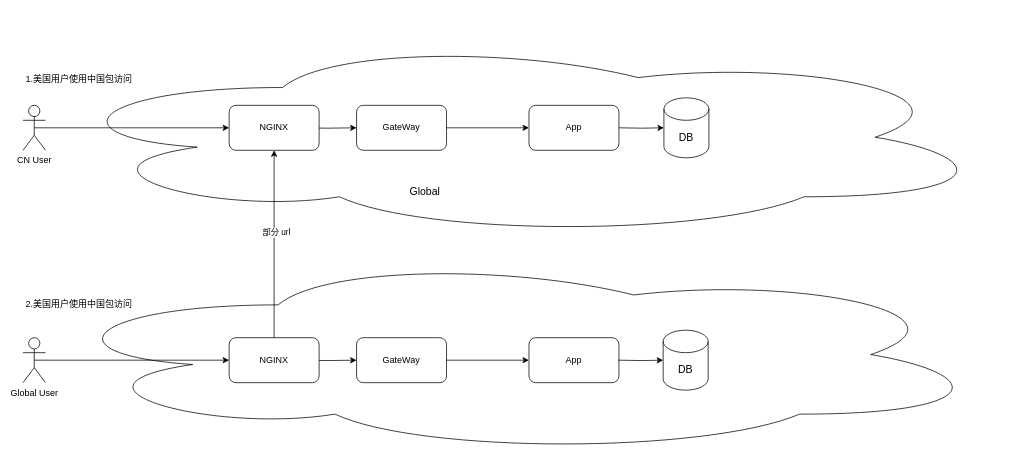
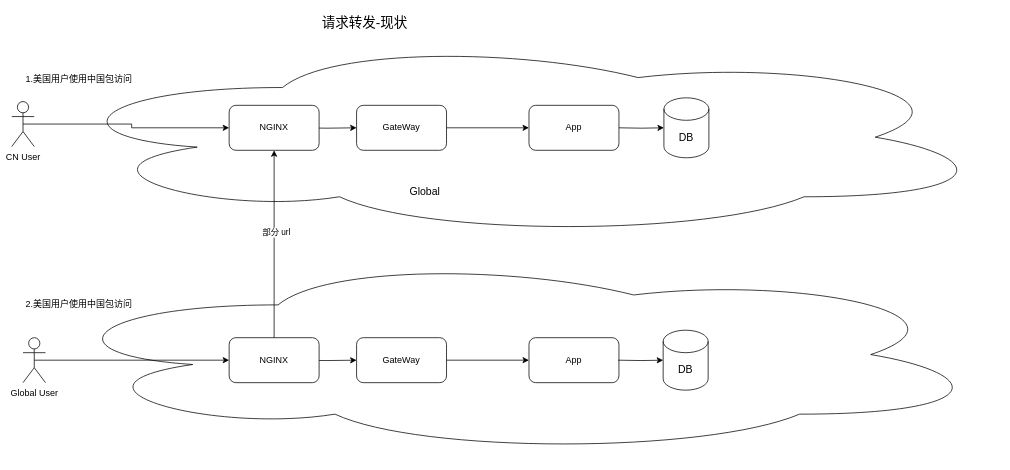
none -> (365, 23)
(34, 128) -> (23, 124)
